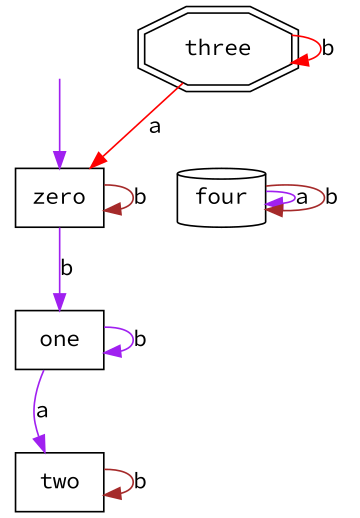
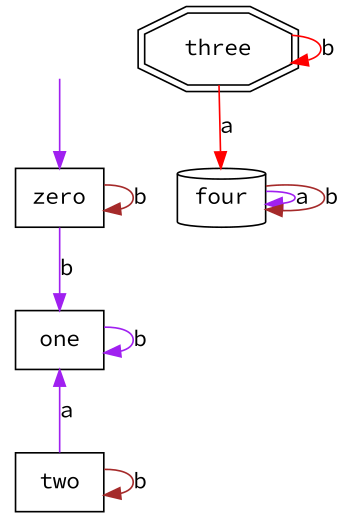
(143, 120) -> (220, 118)
(34, 403) -> (60, 419)
